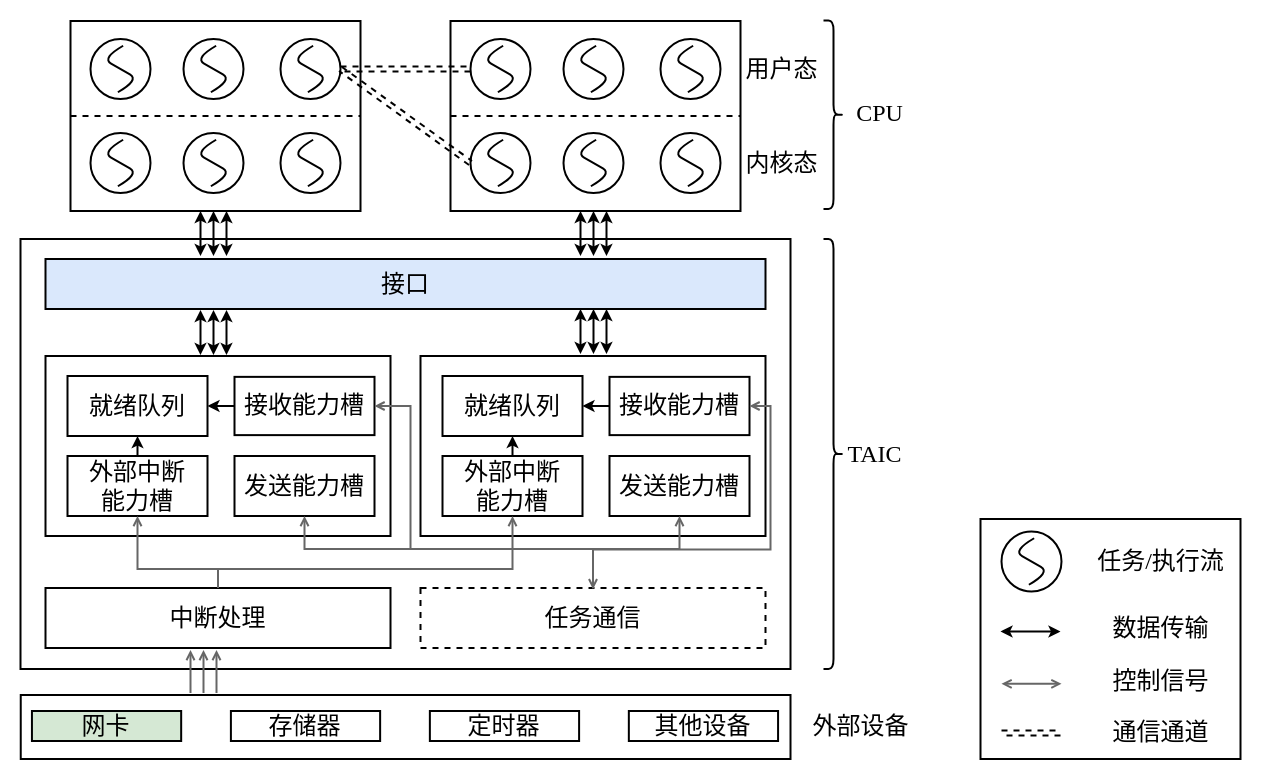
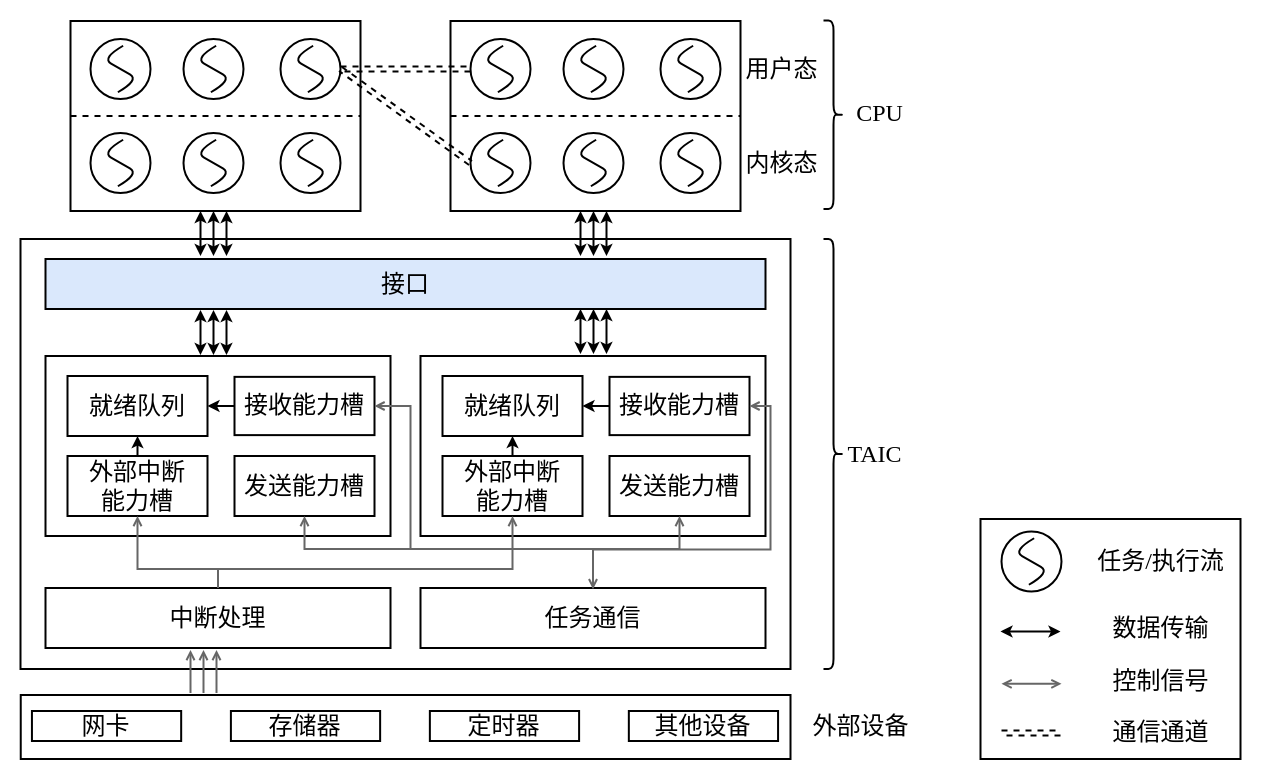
(593, 618) -> (593, 618)
(107, 726) -> (107, 726)
